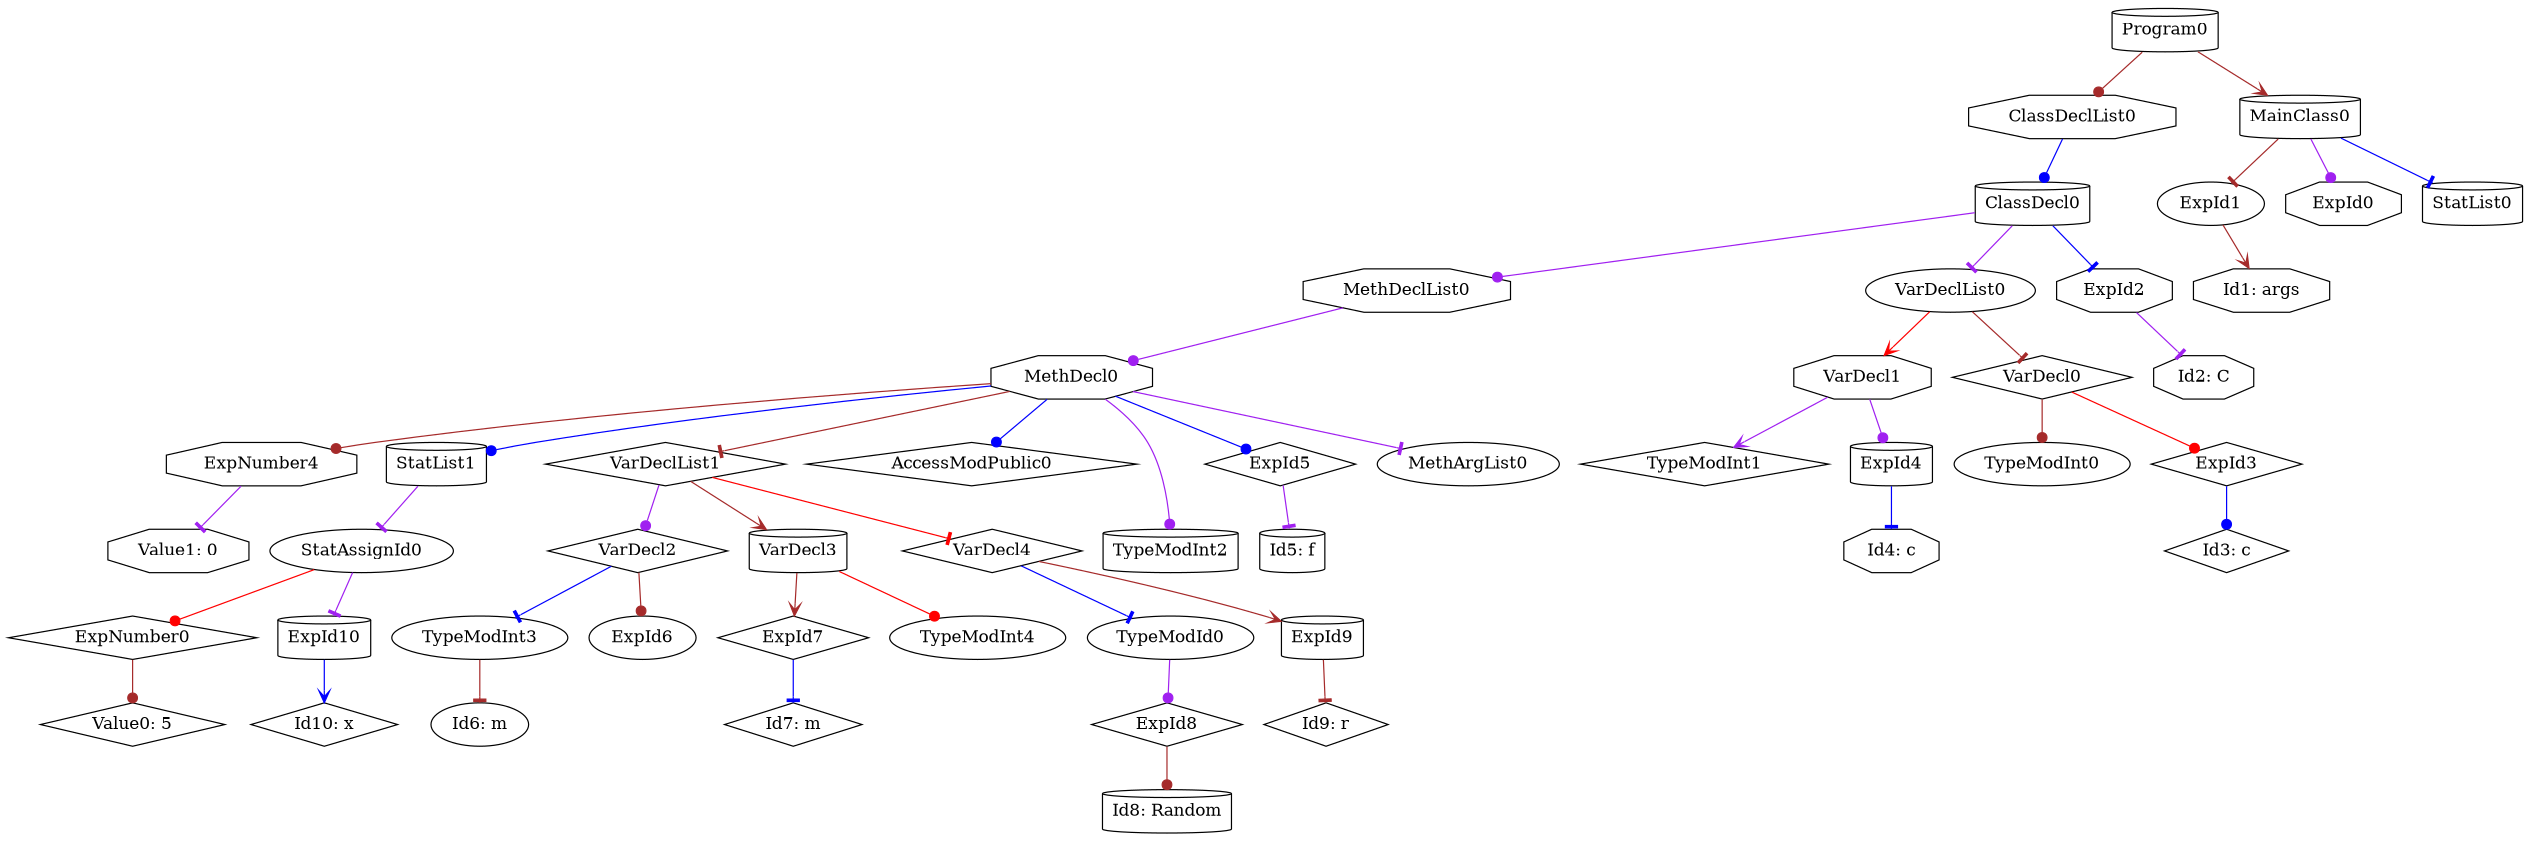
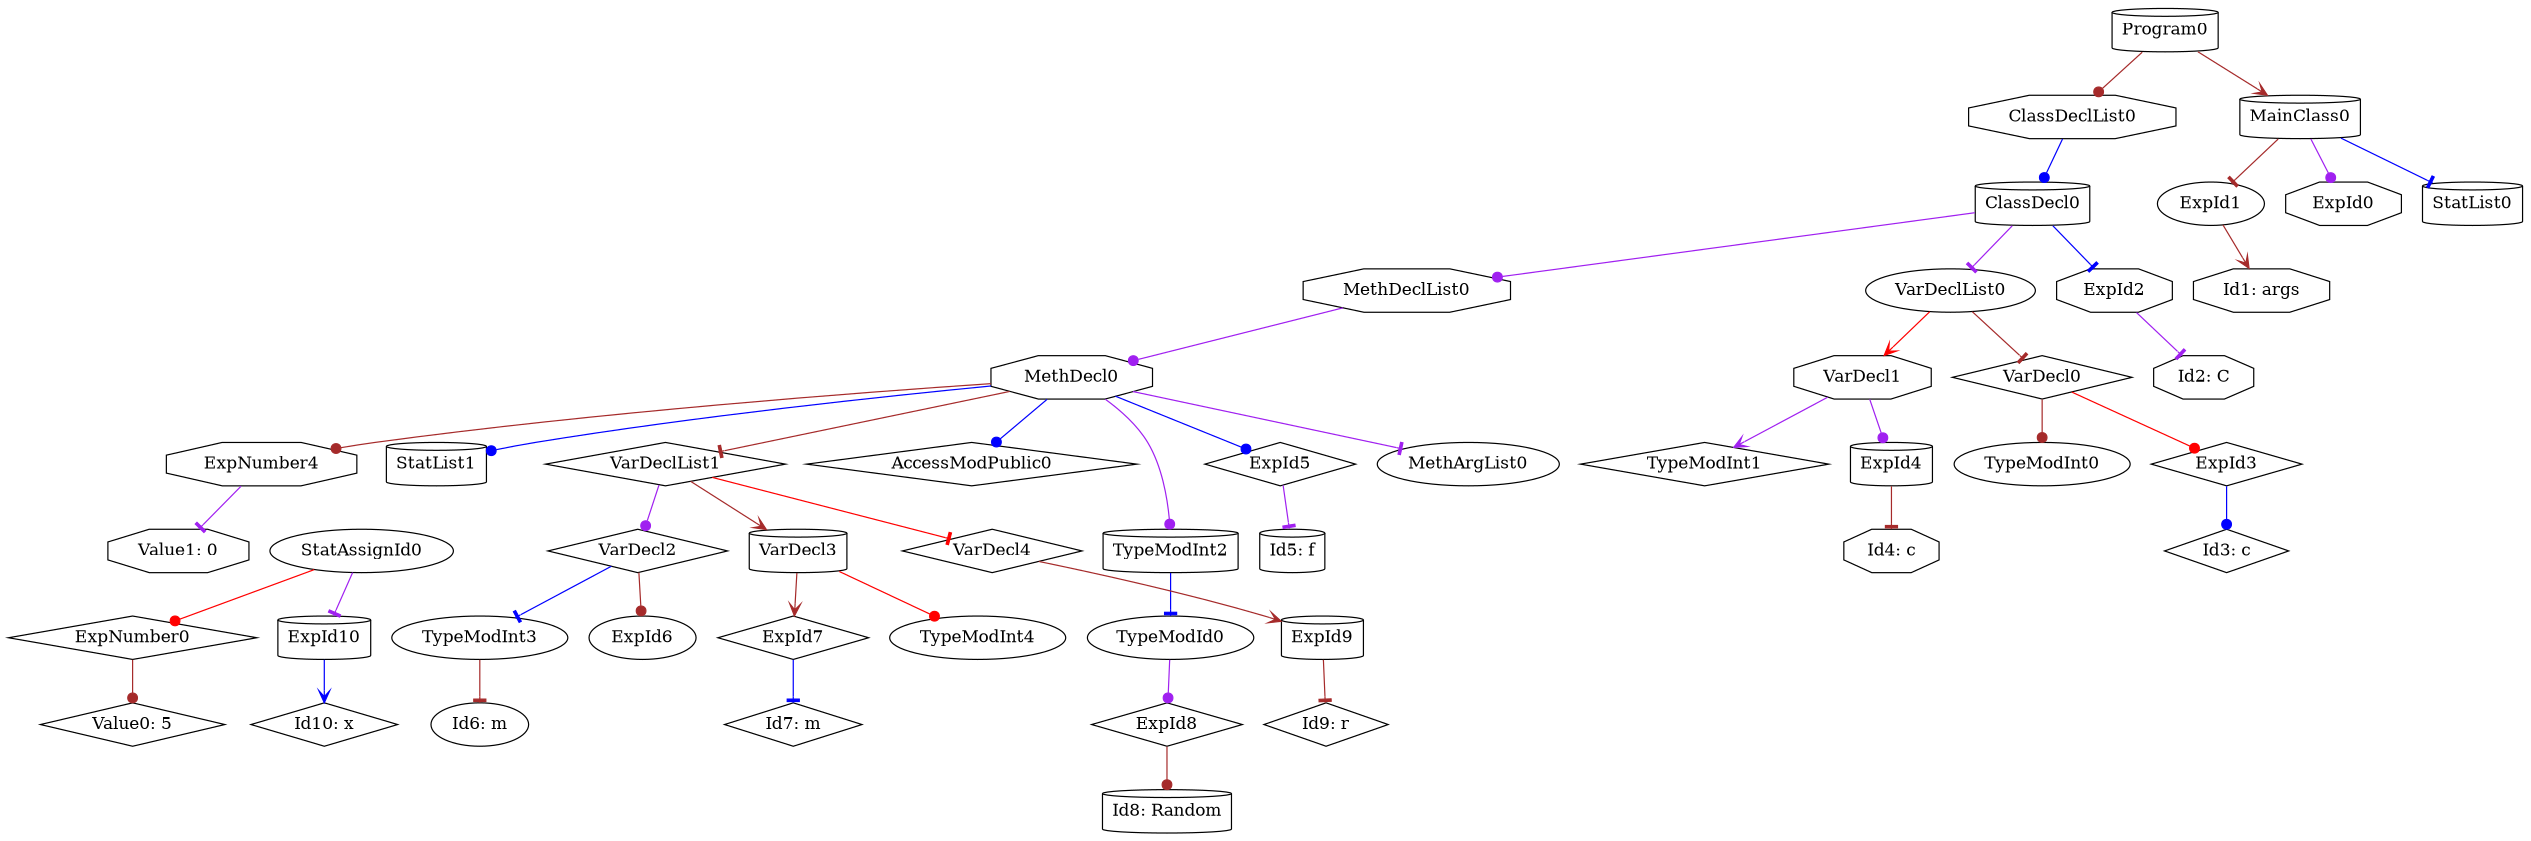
(401, 505) -> none
(1892, 505) -> (1892, 505)
(1074, 591) -> (1171, 599)
